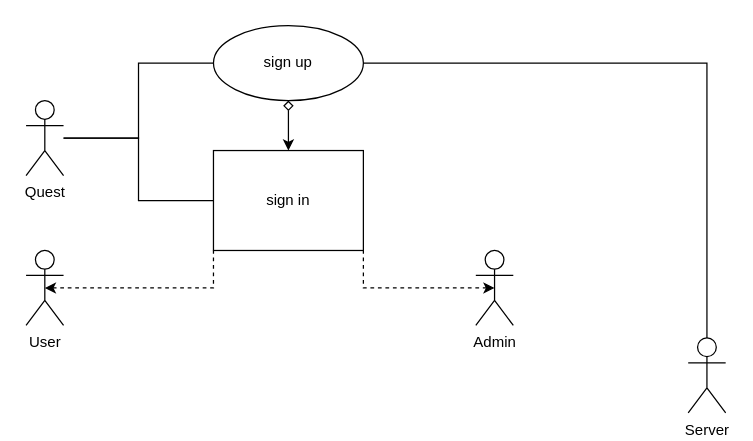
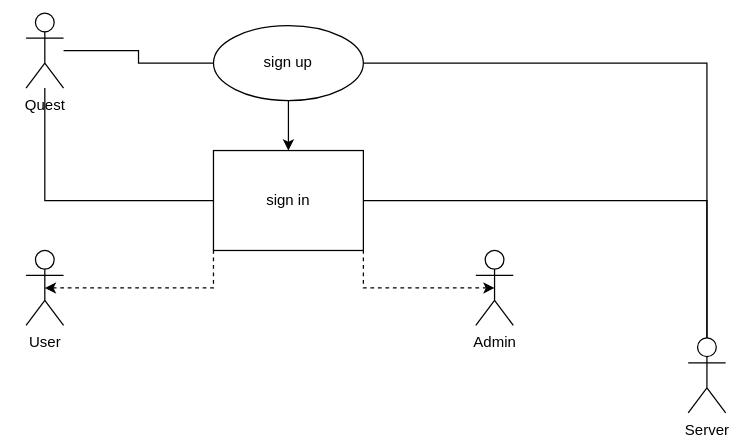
(288, 111) -> (288, 106)
(44, 138) -> (44, 51)
none -> (533, 201)
